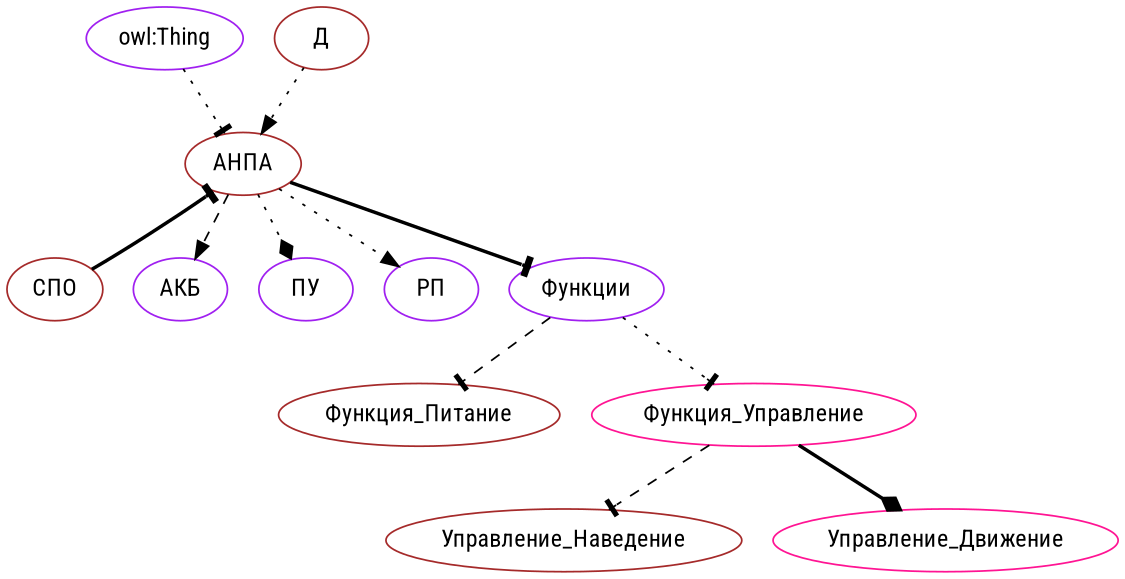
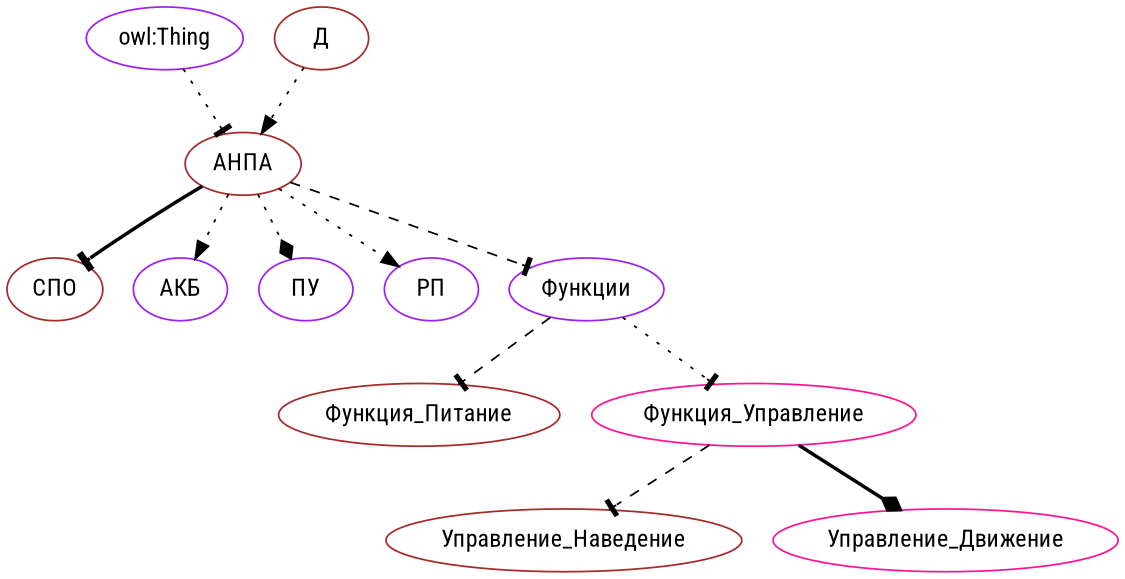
(216, 219) -> (216, 219)
(406, 223) -> (406, 223)
(149, 234) -> (146, 221)
